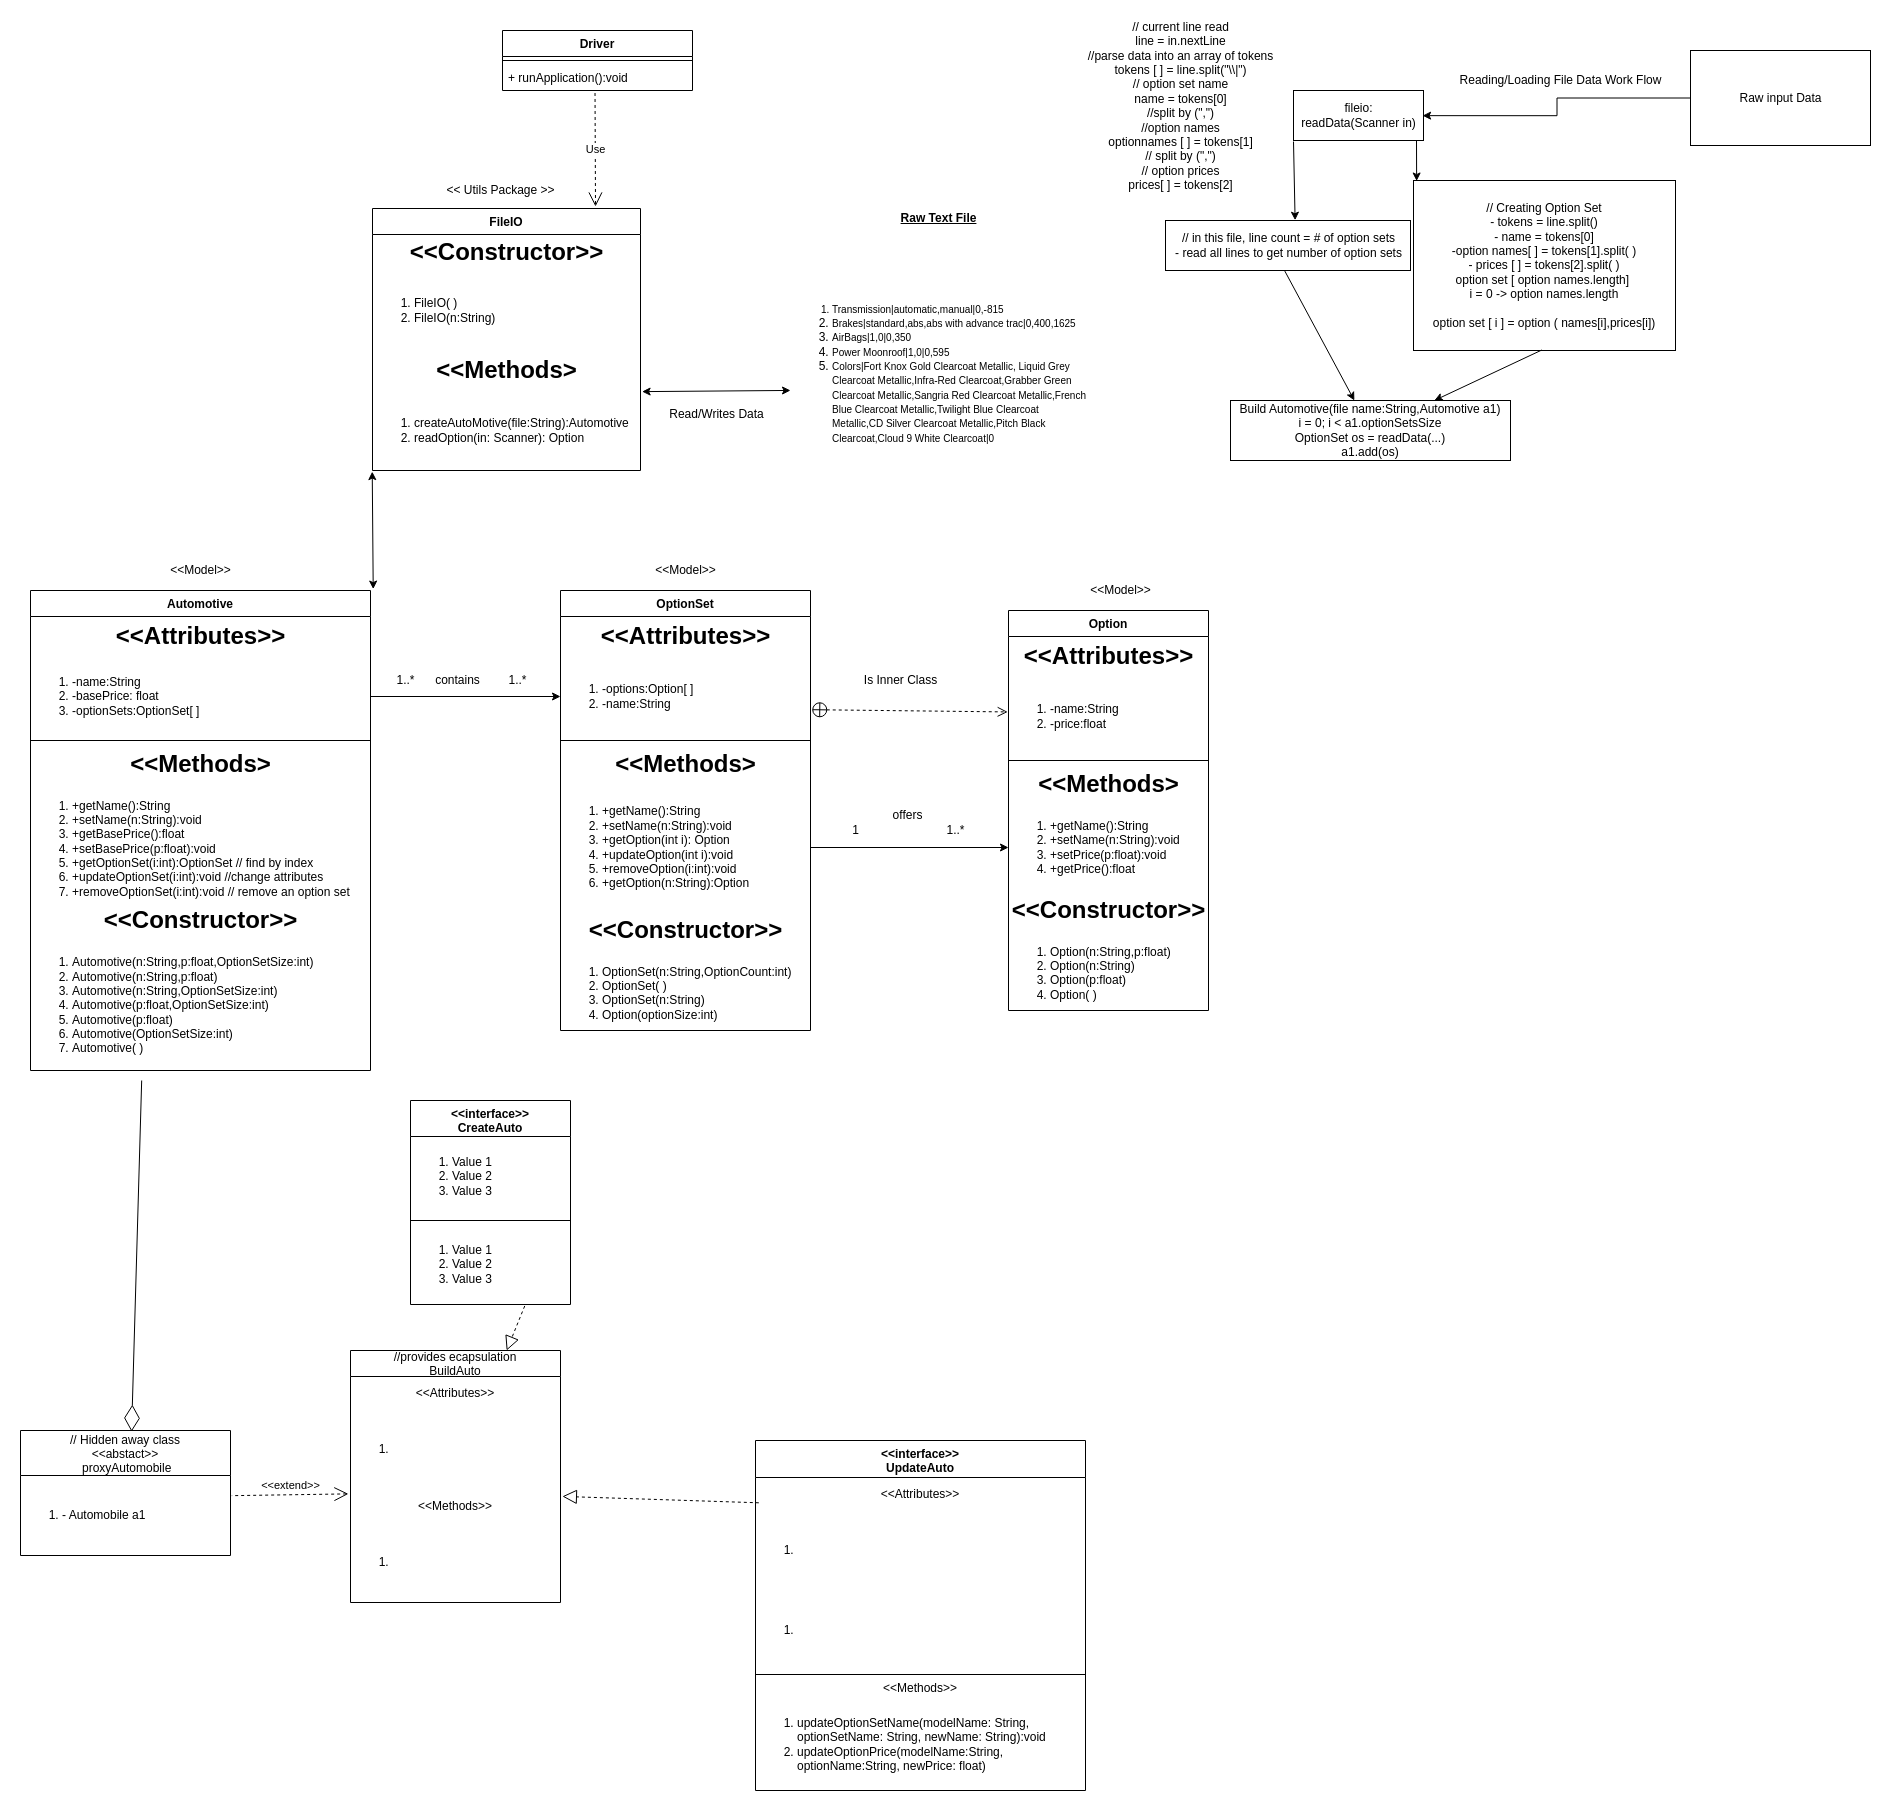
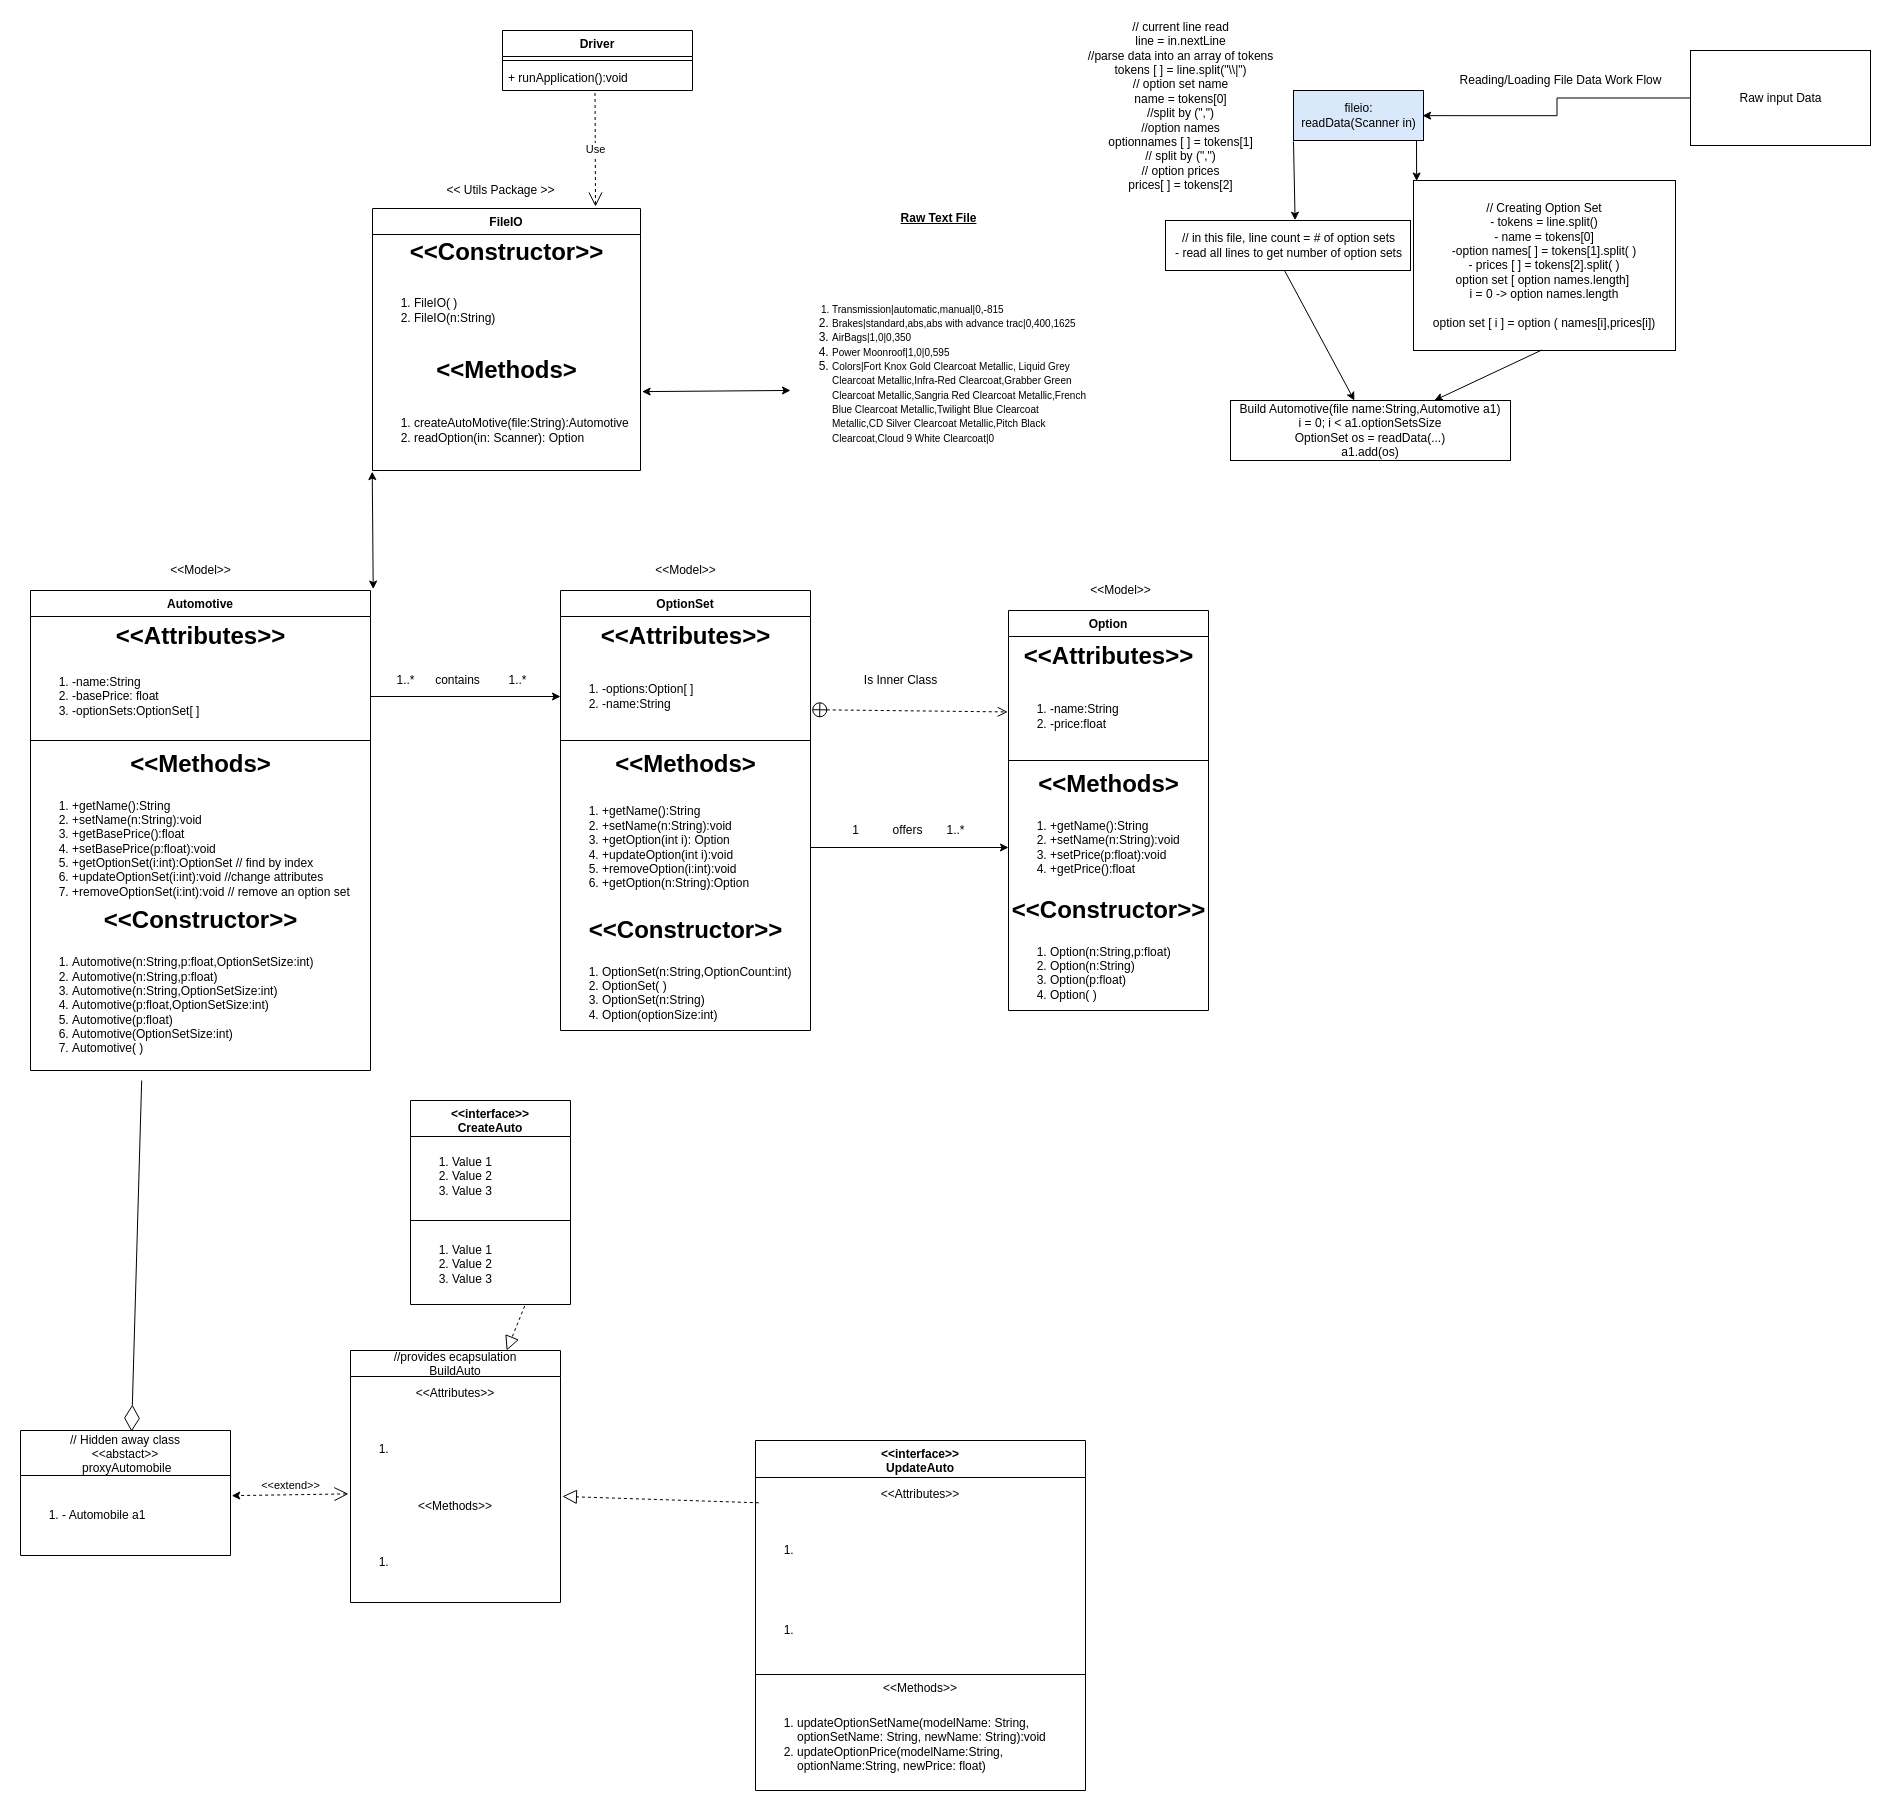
(1359, 116) -> (1359, 116)
(717, 415) -> none
(908, 816) -> (908, 831)
(237, 1496) -> (240, 1496)
